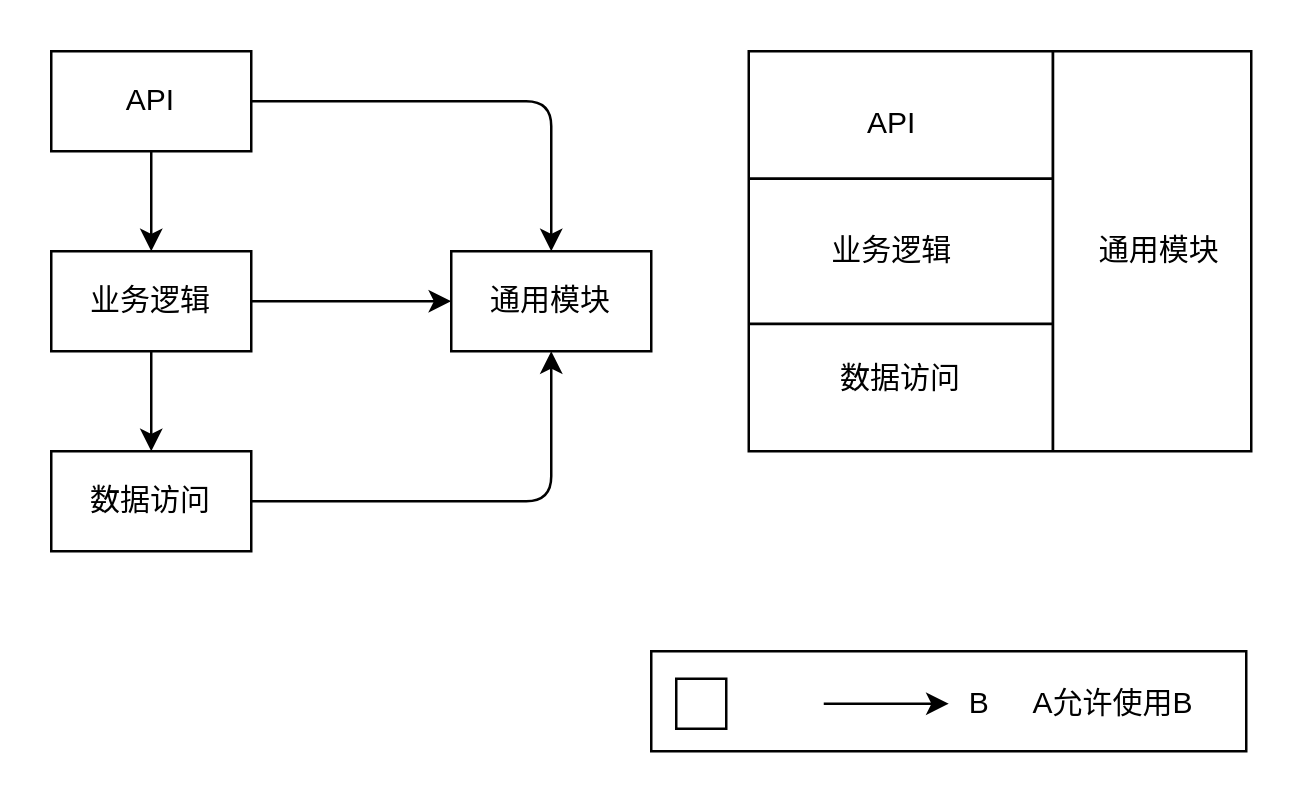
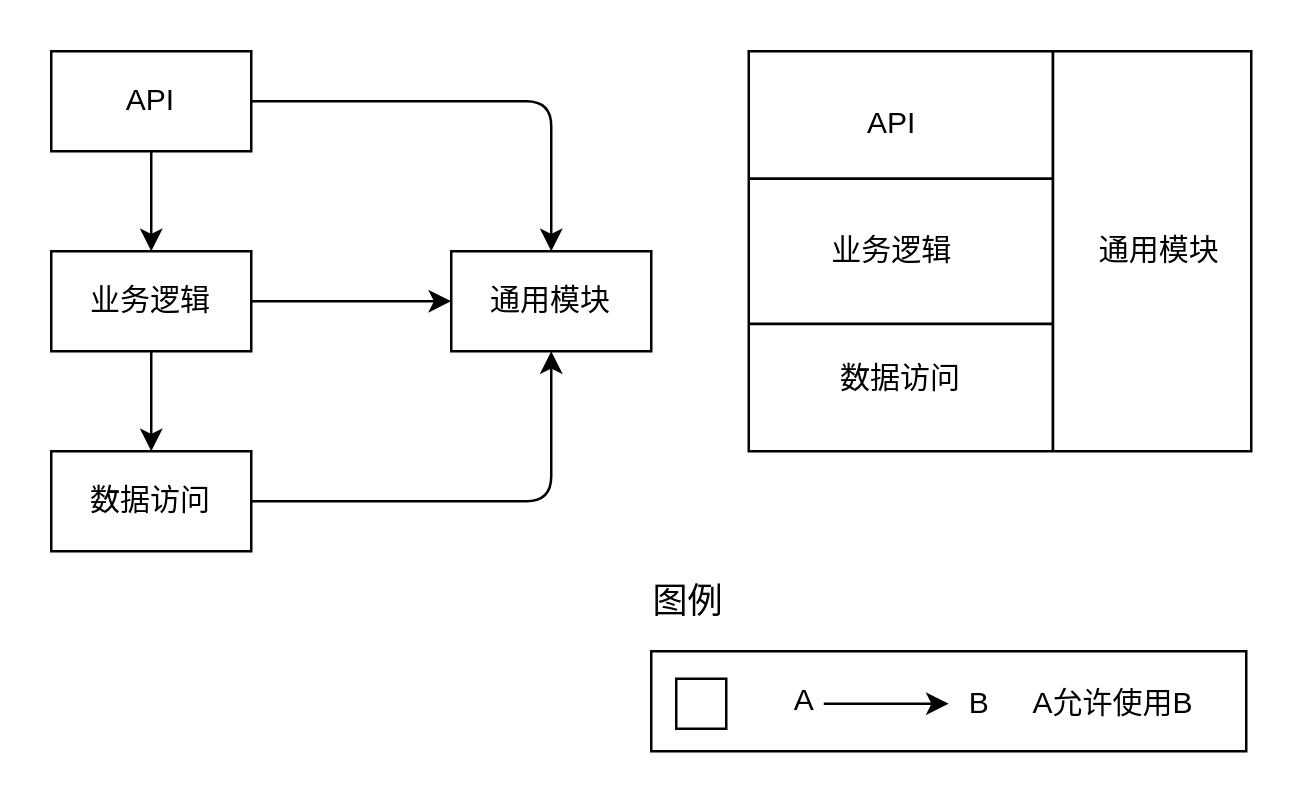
none -> (689, 601)
none -> (805, 701)
